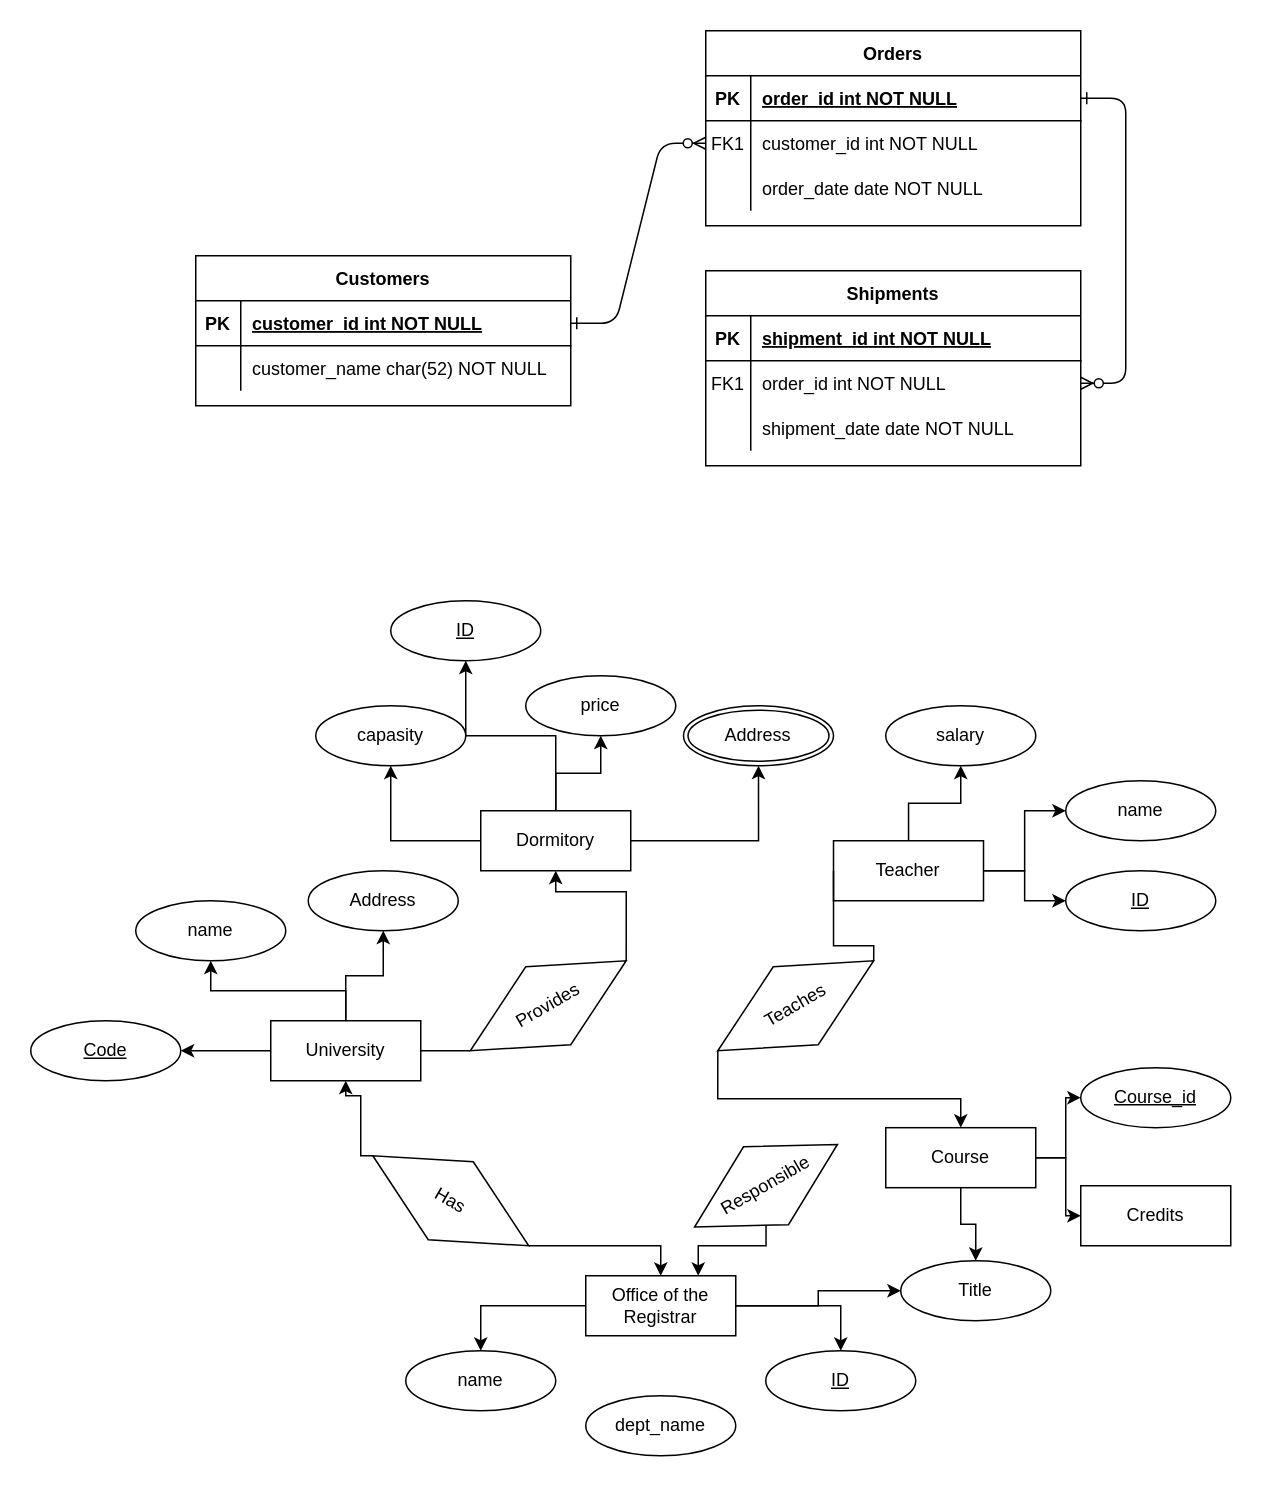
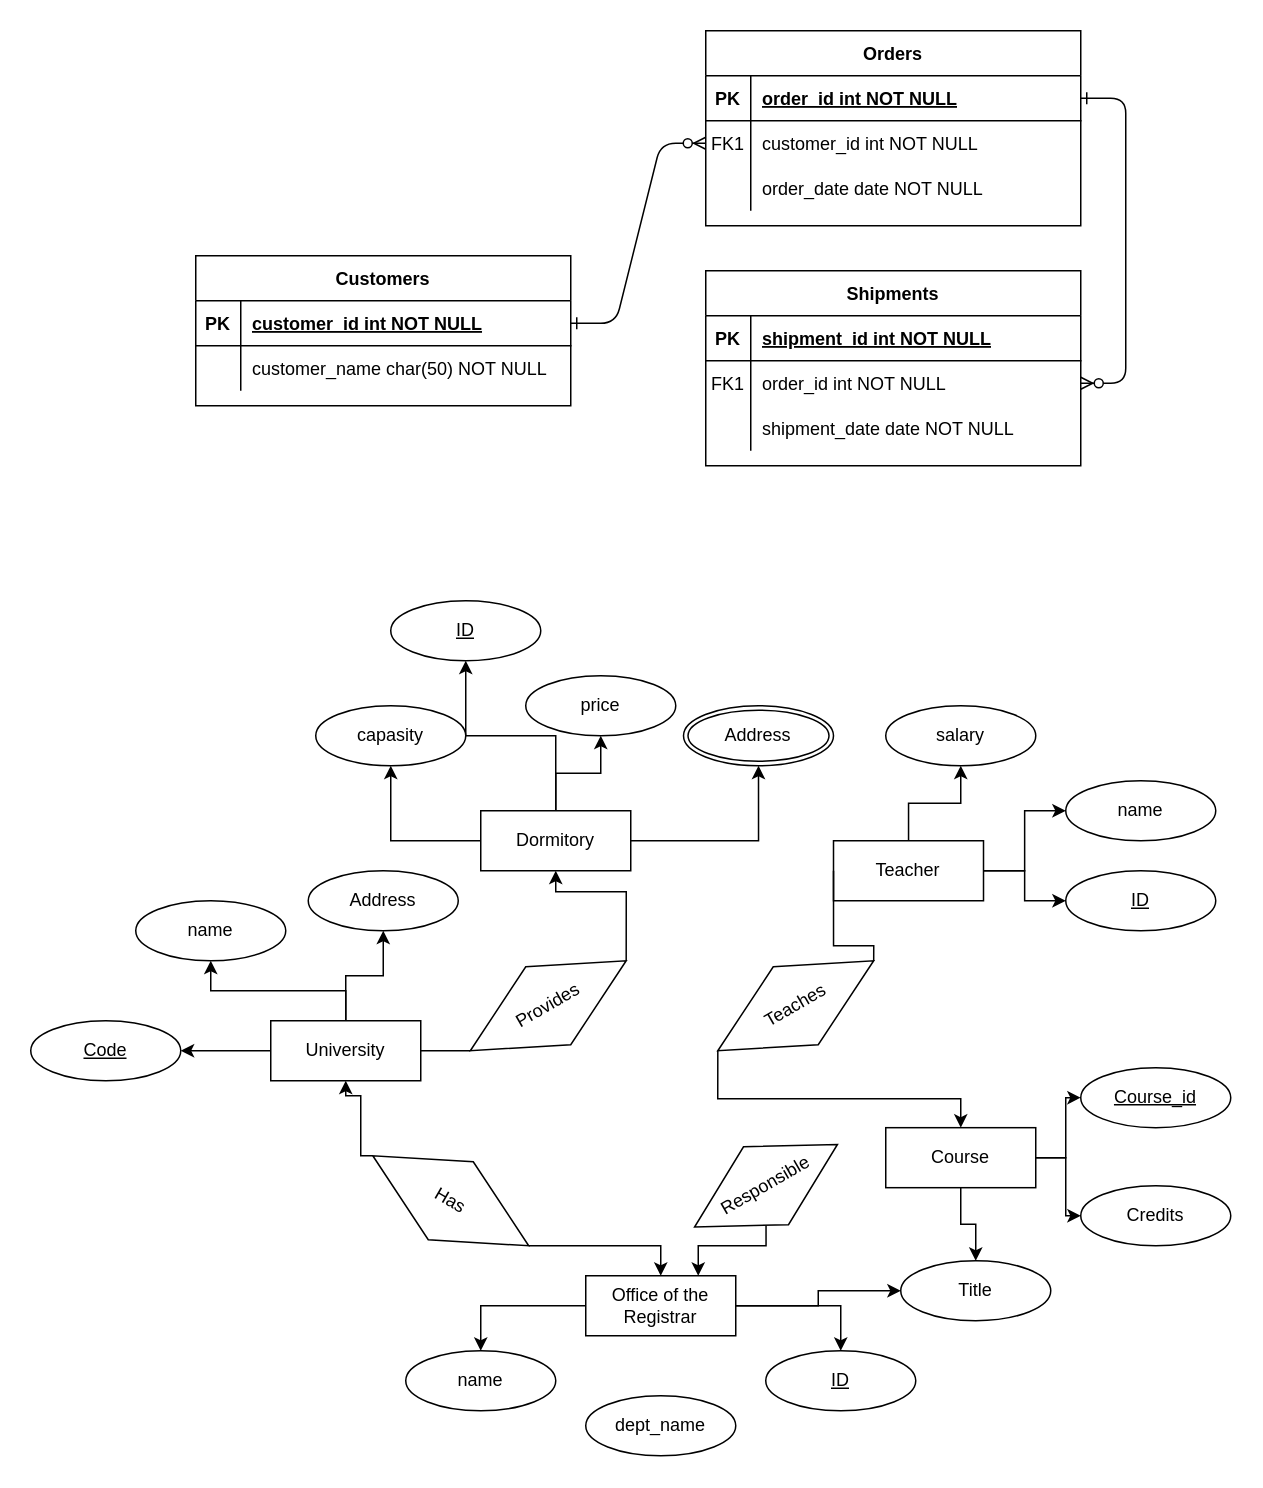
(401, 369) -> (401, 369)
(1156, 1216) -> (1156, 1216)
